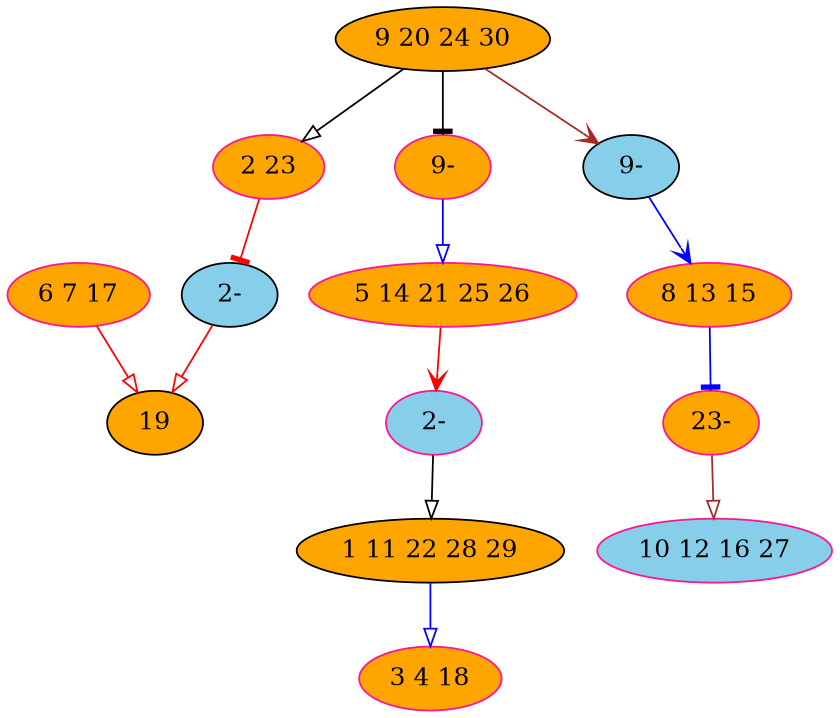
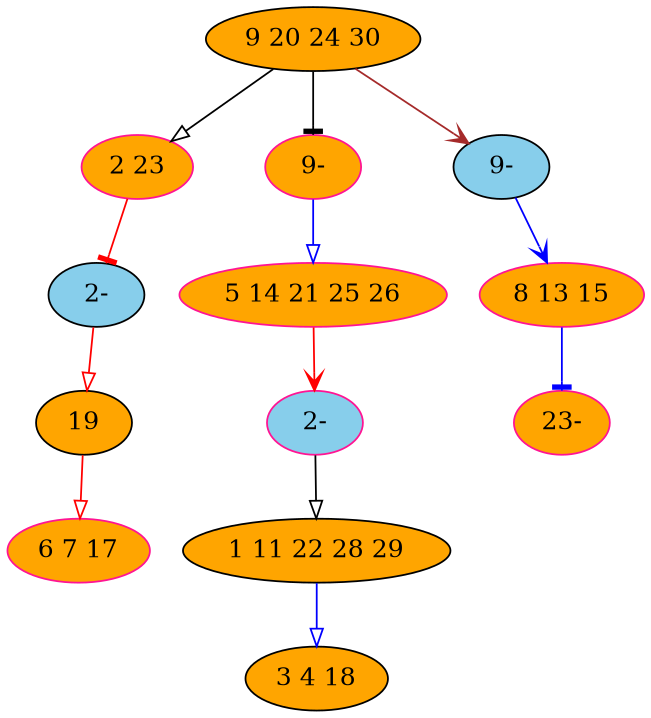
(112, 352) -> (82, 478)
(715, 551) -> none
(430, 679) -> (317, 679)
